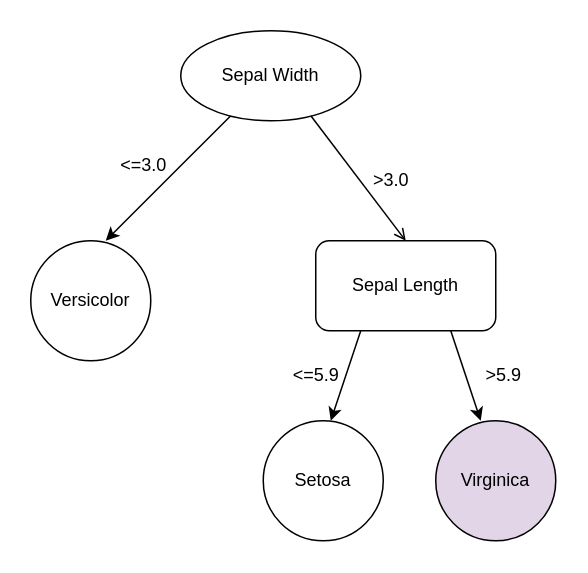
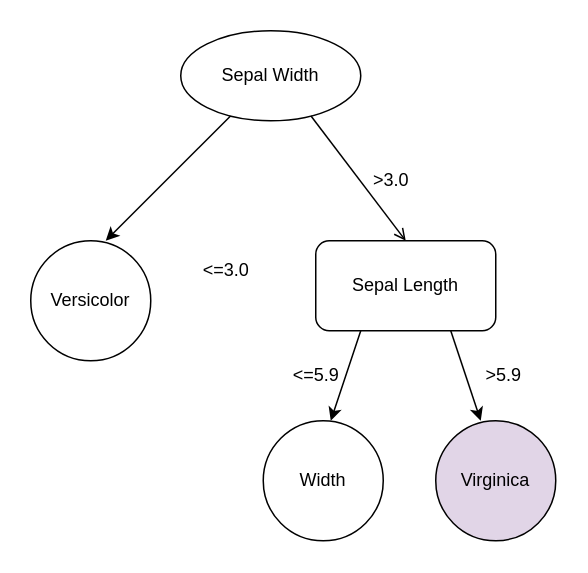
(143, 166) -> (226, 271)
(323, 481) -> (323, 481)
